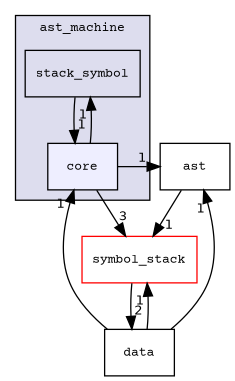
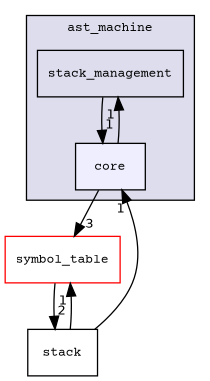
(83, 74) -> (110, 74)
(195, 167) -> none
(140, 260) -> (63, 260)
(140, 353) -> (63, 353)
